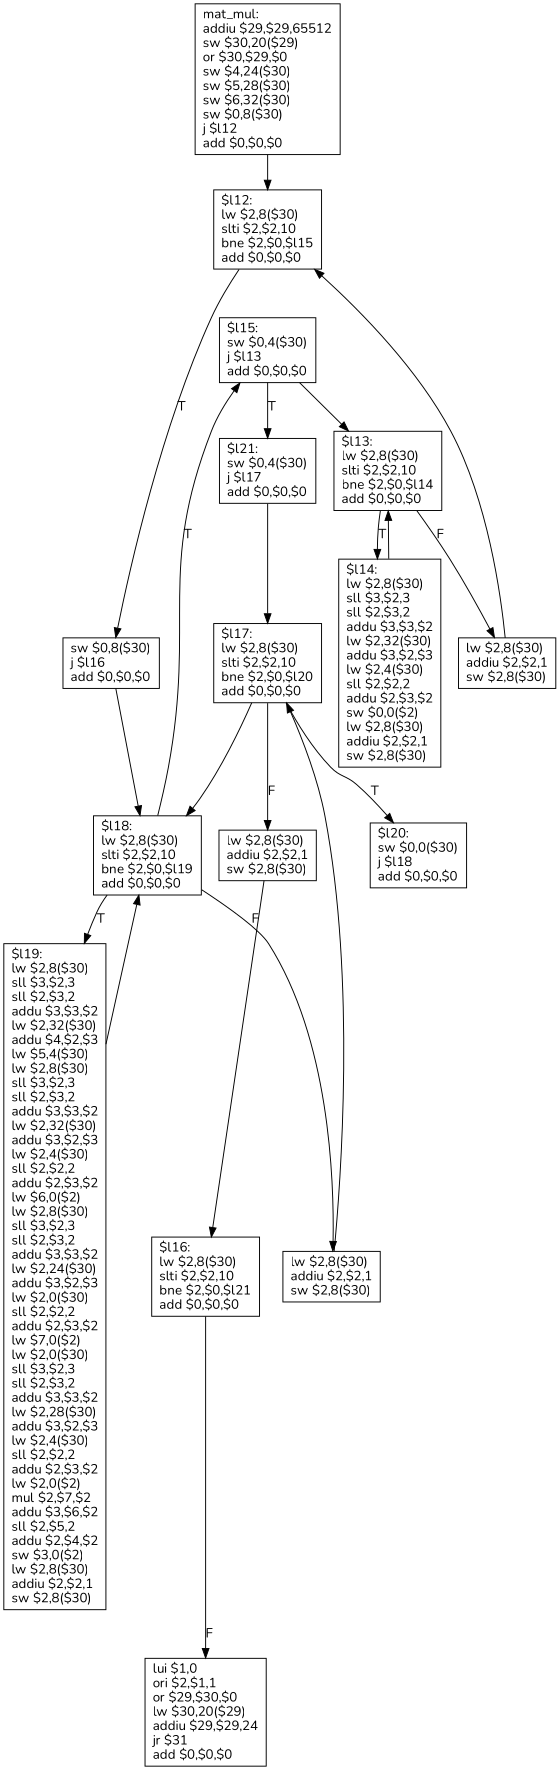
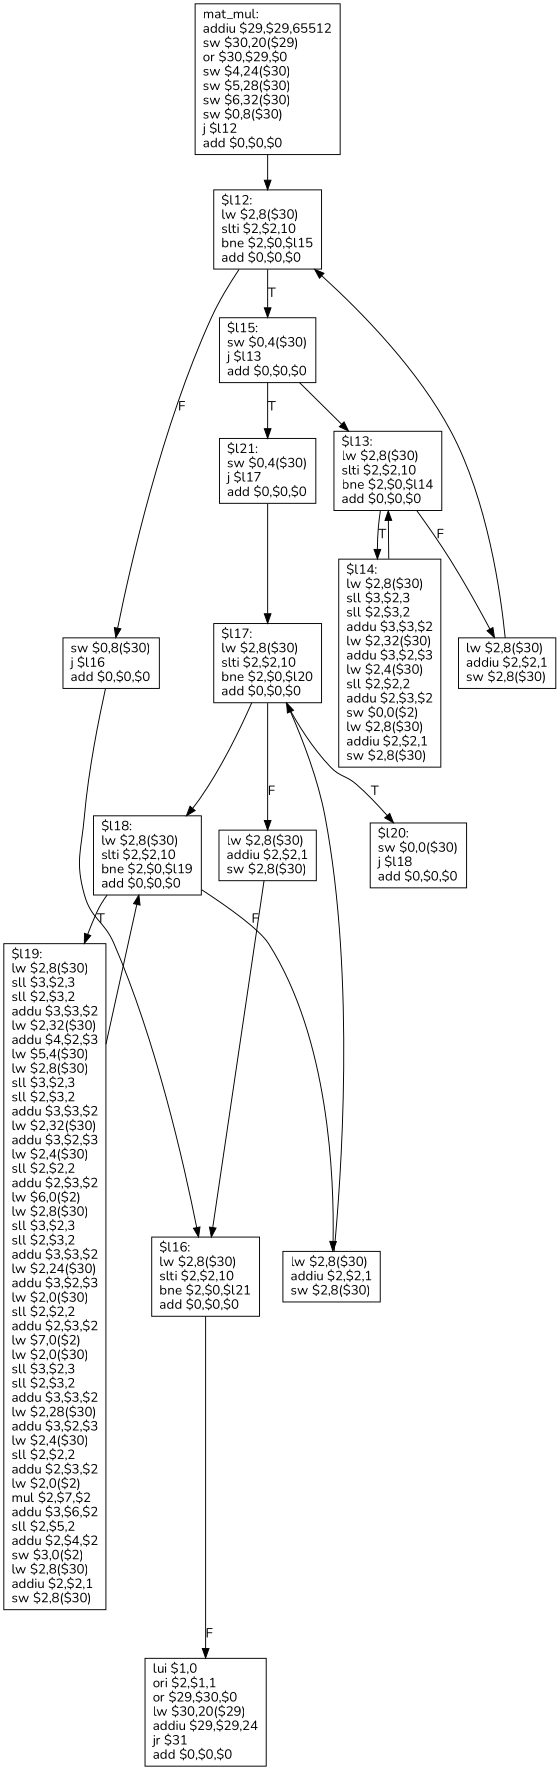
(182, 407) -> (182, 407)
(180, 599) -> (268, 289)
(127, 747) -> (114, 944)
